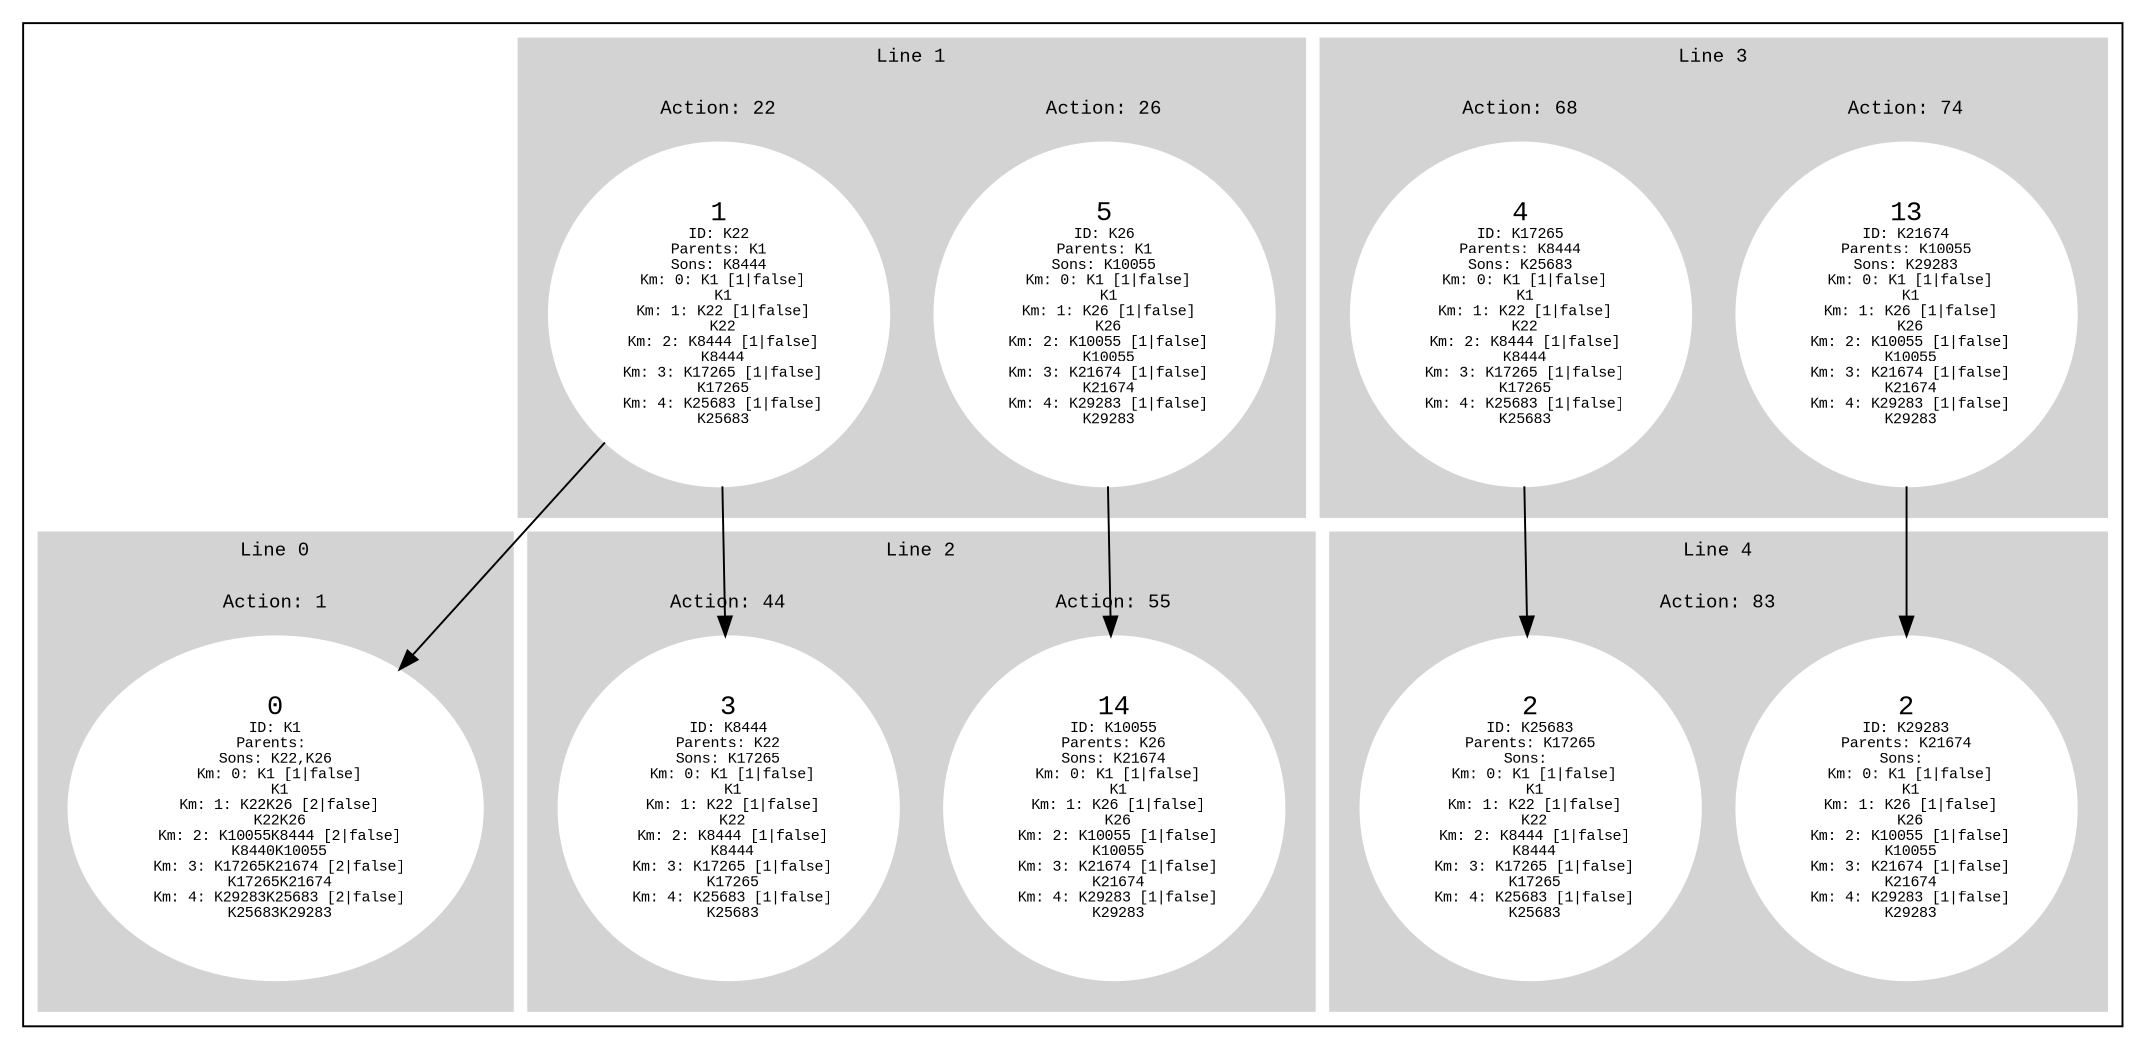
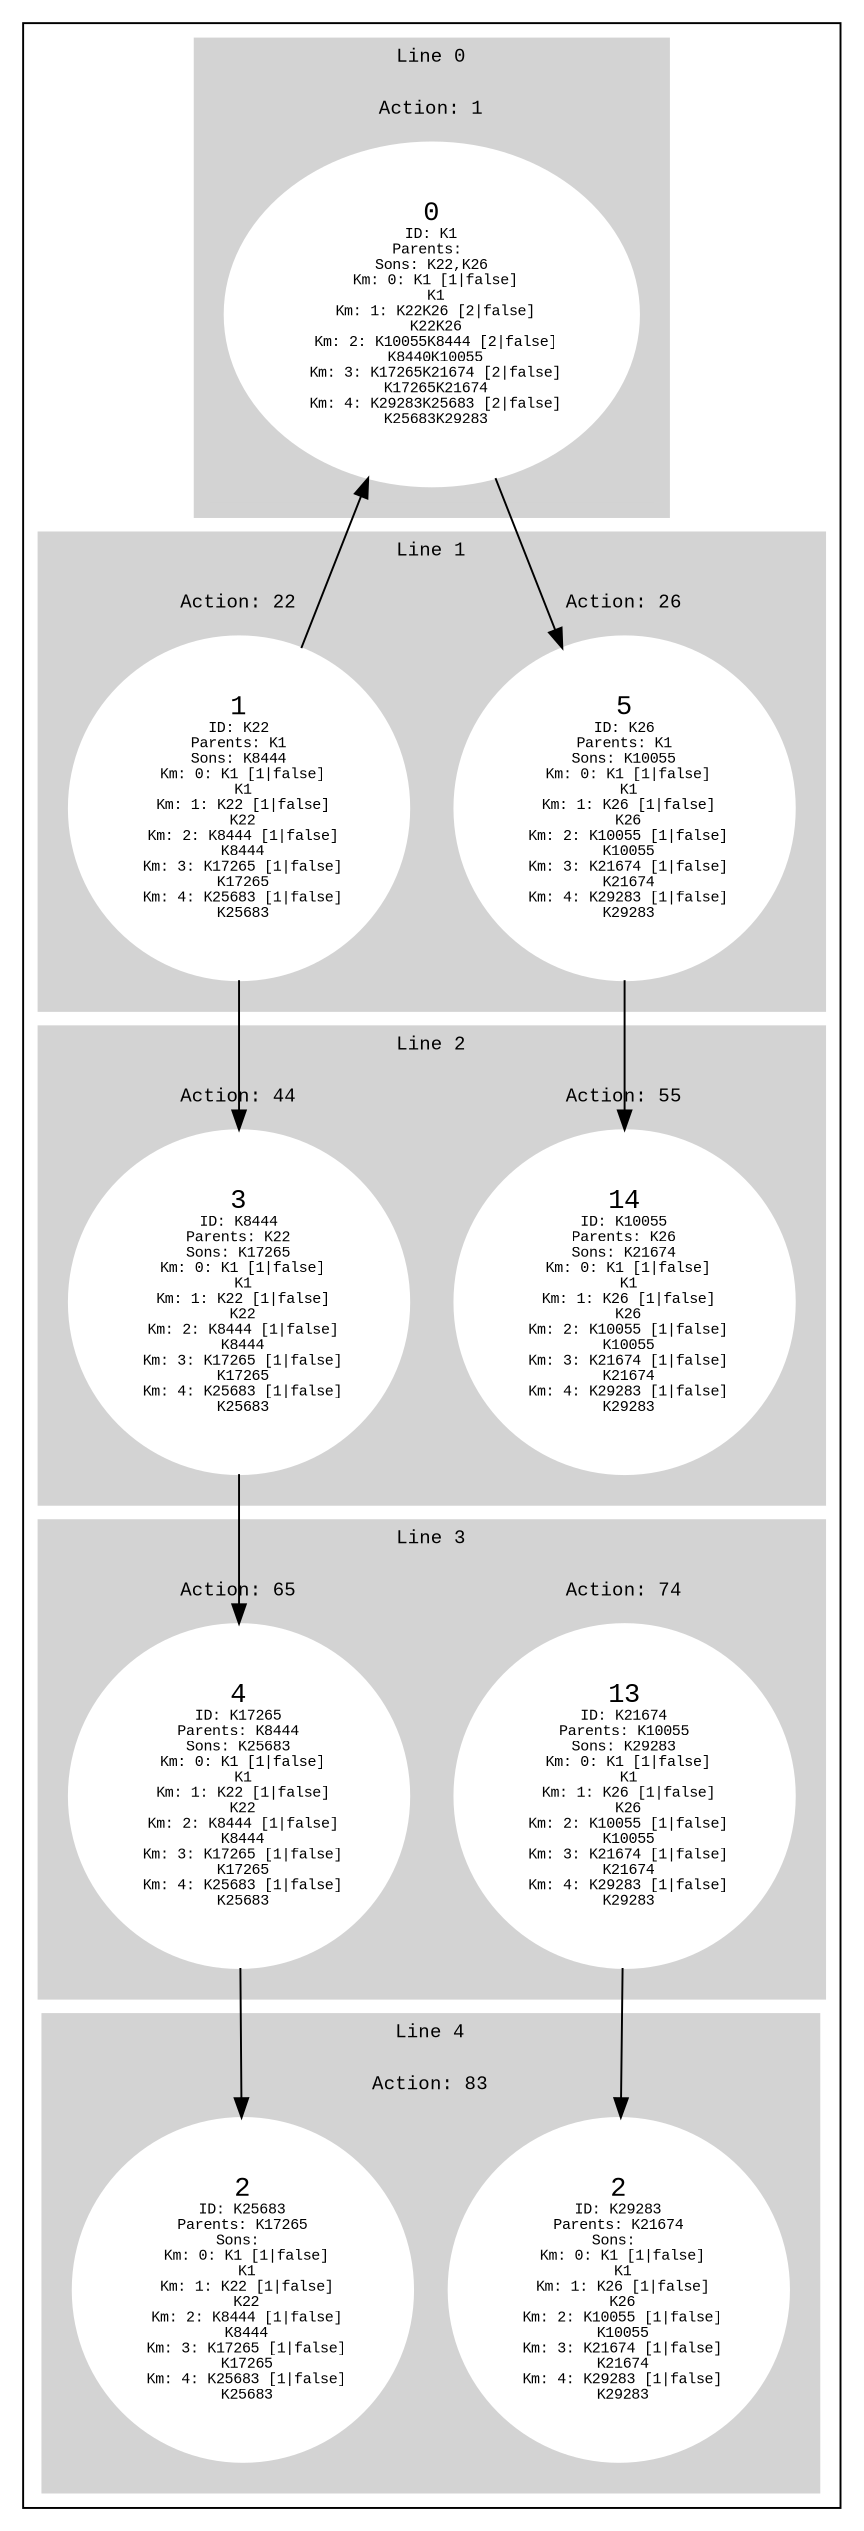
(1521, 109) -> (239, 1591)
none -> (525, 554)
none -> (239, 1539)
